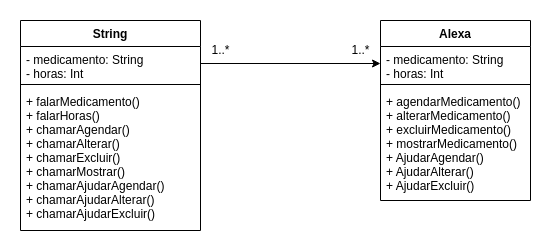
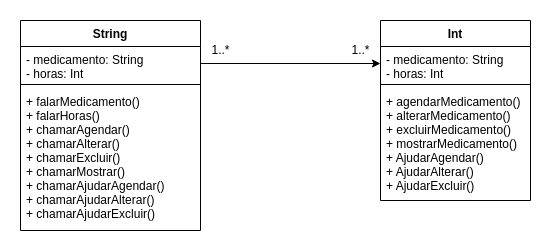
(455, 34) -> (455, 34)
